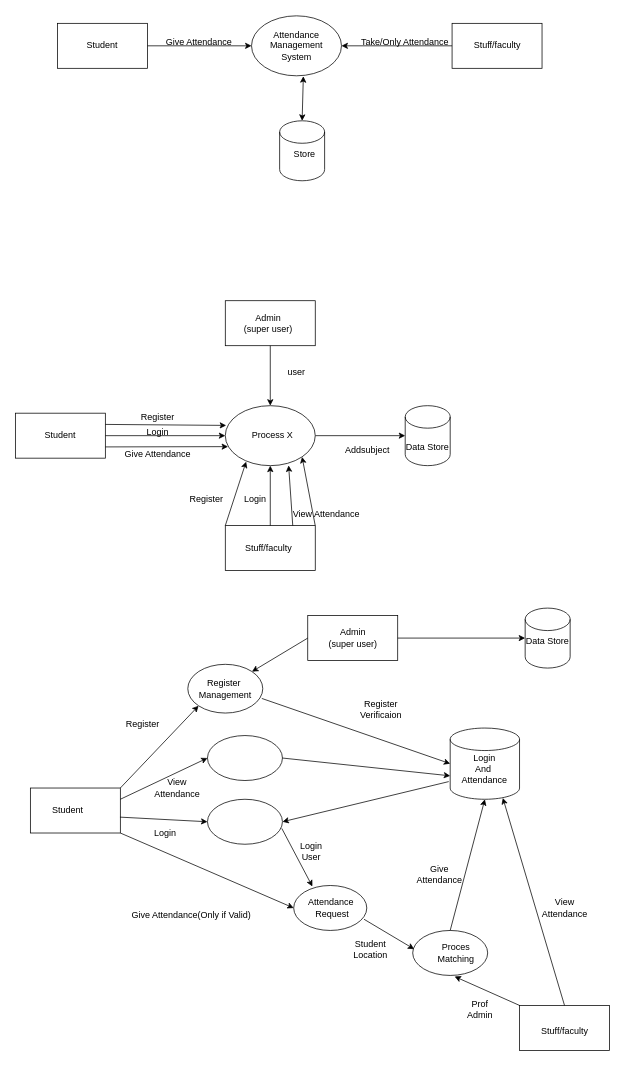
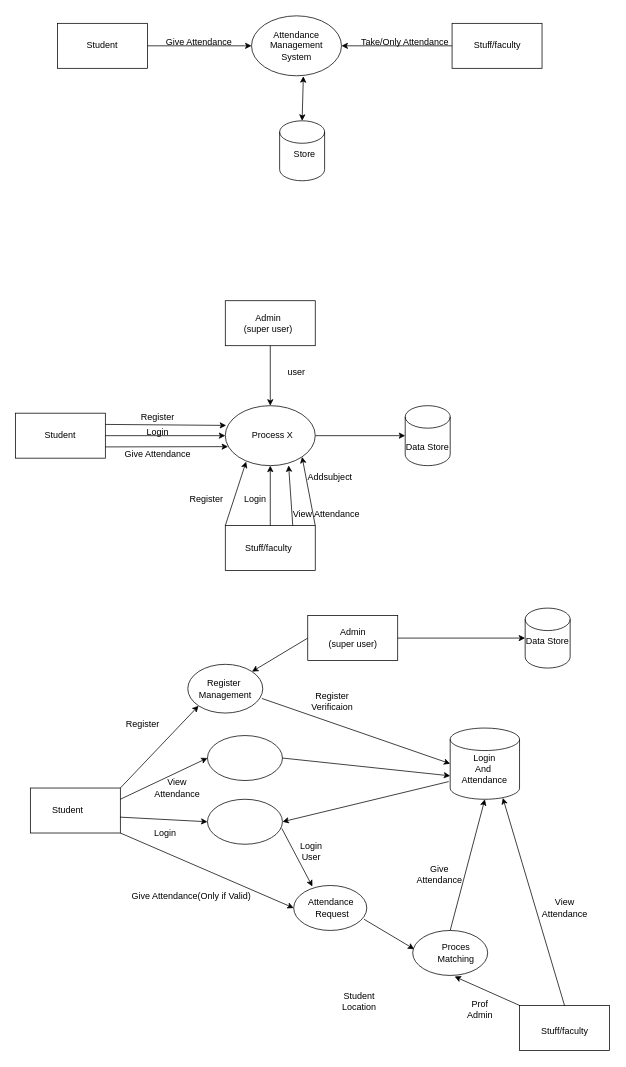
(368, 450) -> (330, 477)
(381, 709) -> (332, 702)
(192, 915) -> (192, 897)
(371, 949) -> (359, 1002)
